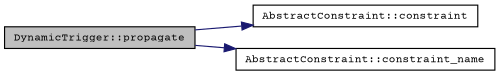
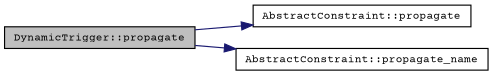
(365, 16) -> (362, 16)
(365, 59) -> (362, 59)
